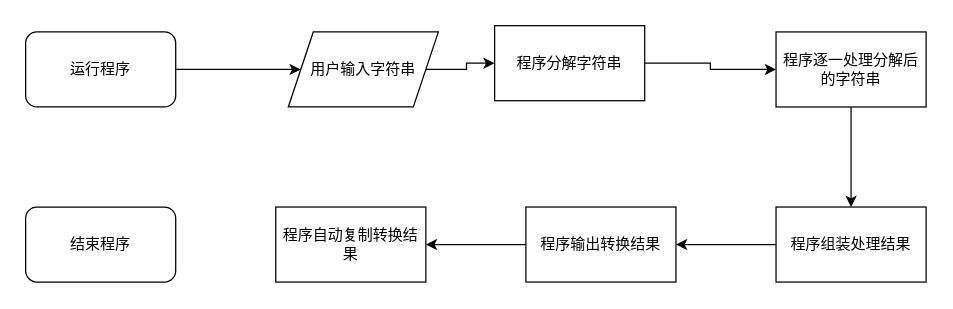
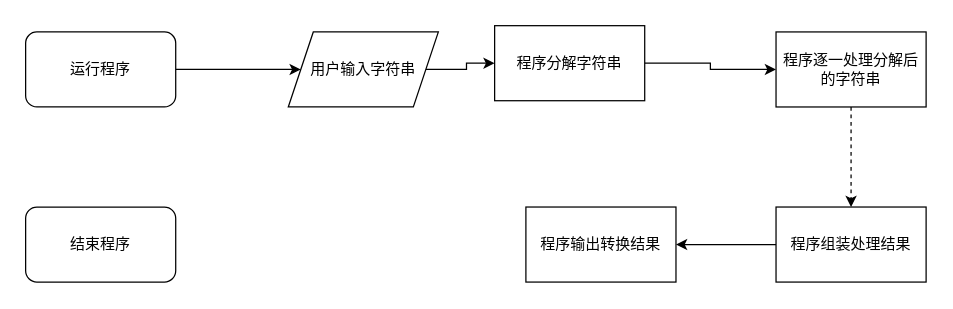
(851, 153) -> (851, 153)
(351, 244) -> none
(480, 244) -> none
